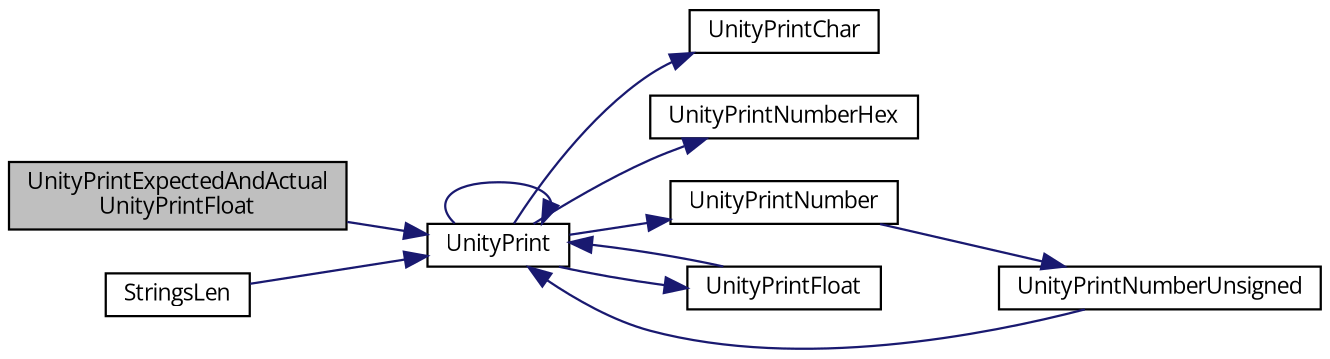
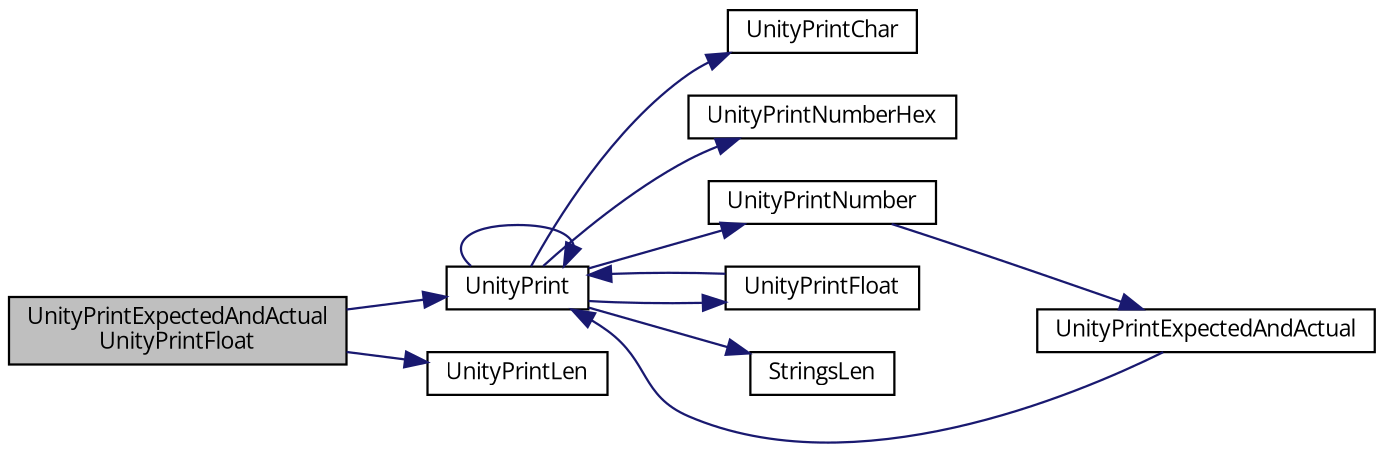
(327, 272) -> (658, 327)
(1160, 288) -> (1206, 331)
none -> (518, 373)
